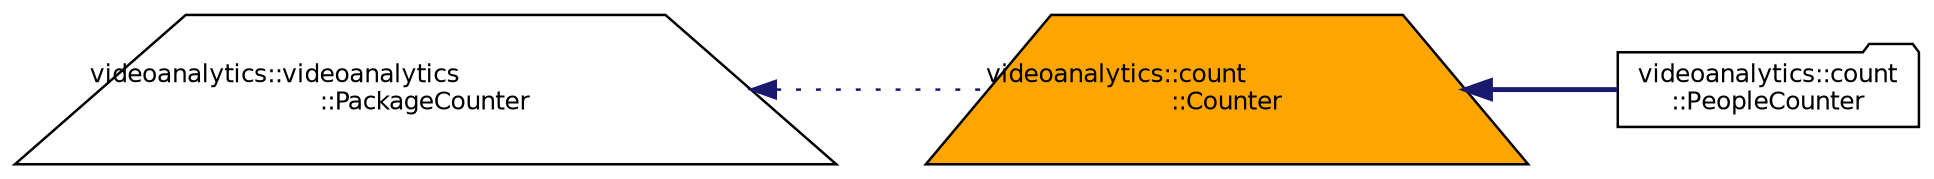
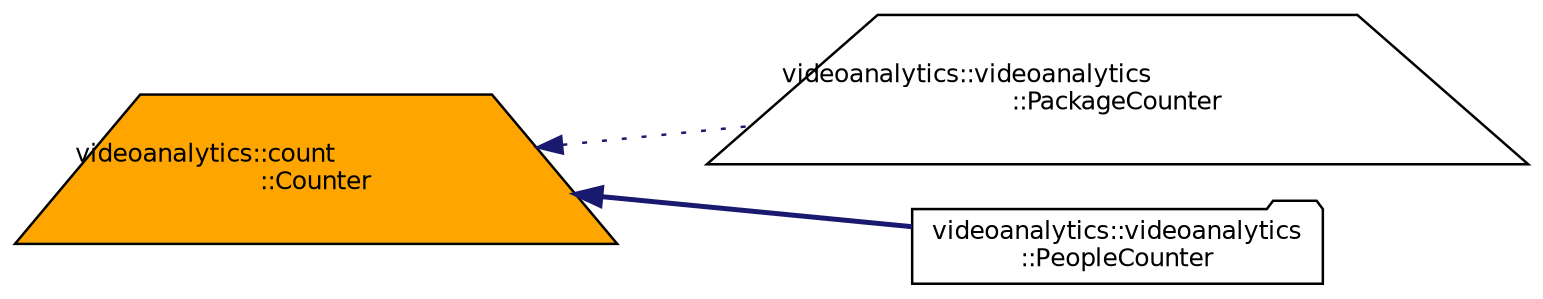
(882, 90) -> (656, 135)
(1768, 90) -> (1118, 246)
